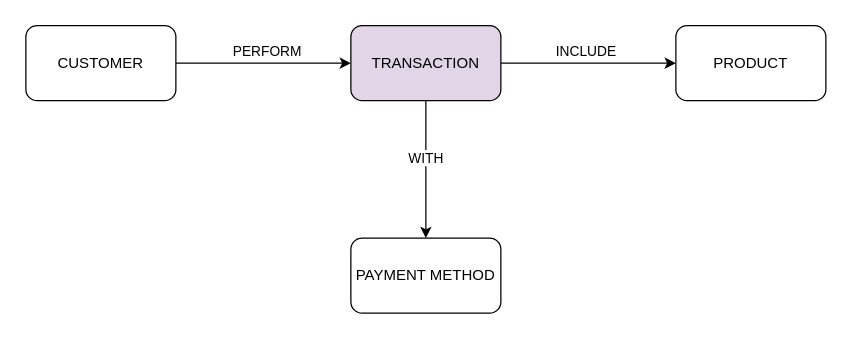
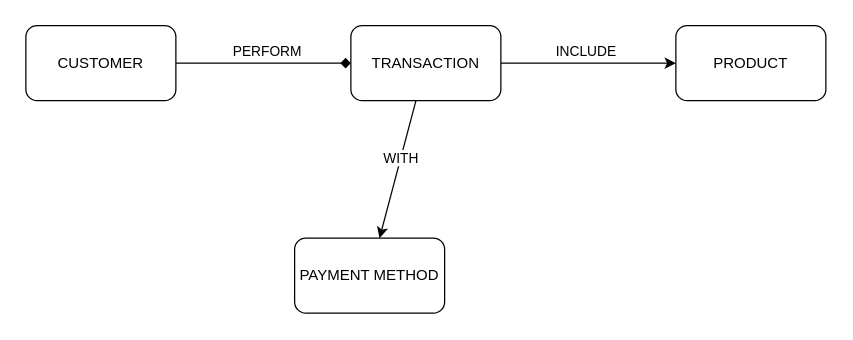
(341, 63) -> (340, 63)
(426, 63) -> (426, 63)
(426, 276) -> (369, 276)
